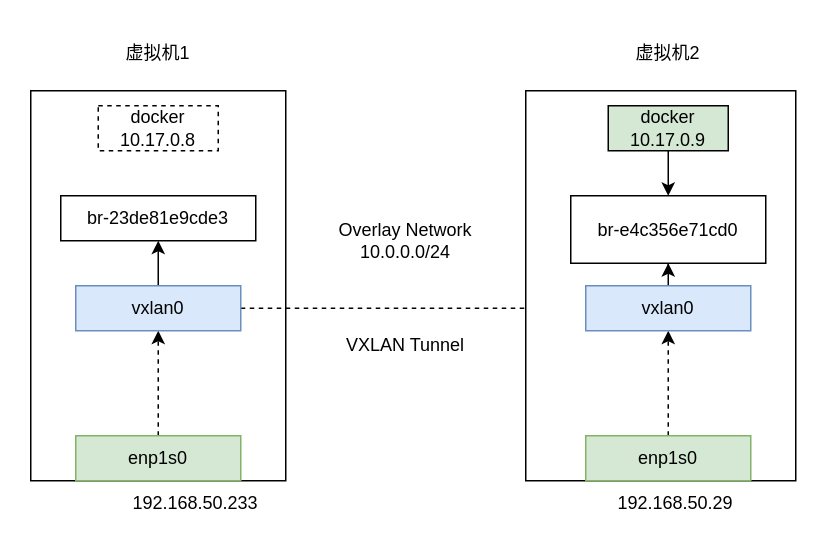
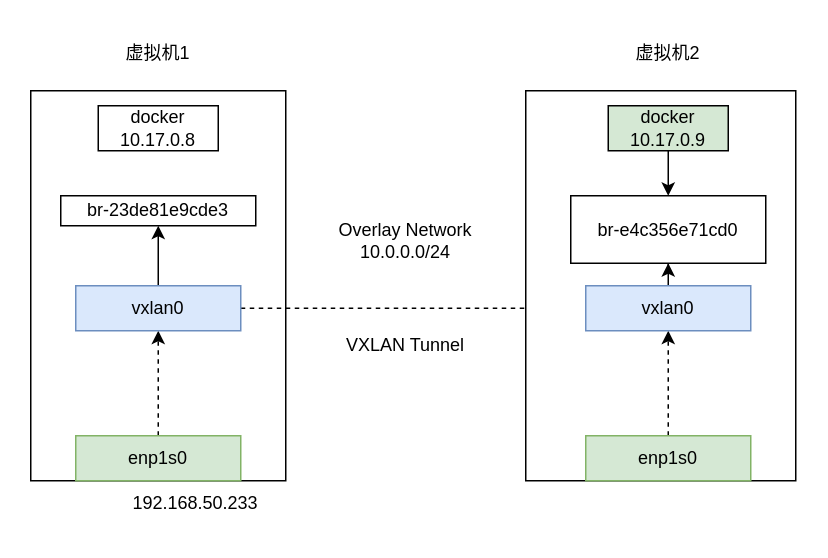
(158, 128) -> (158, 128)
(158, 218) -> (158, 211)
(676, 503) -> none
